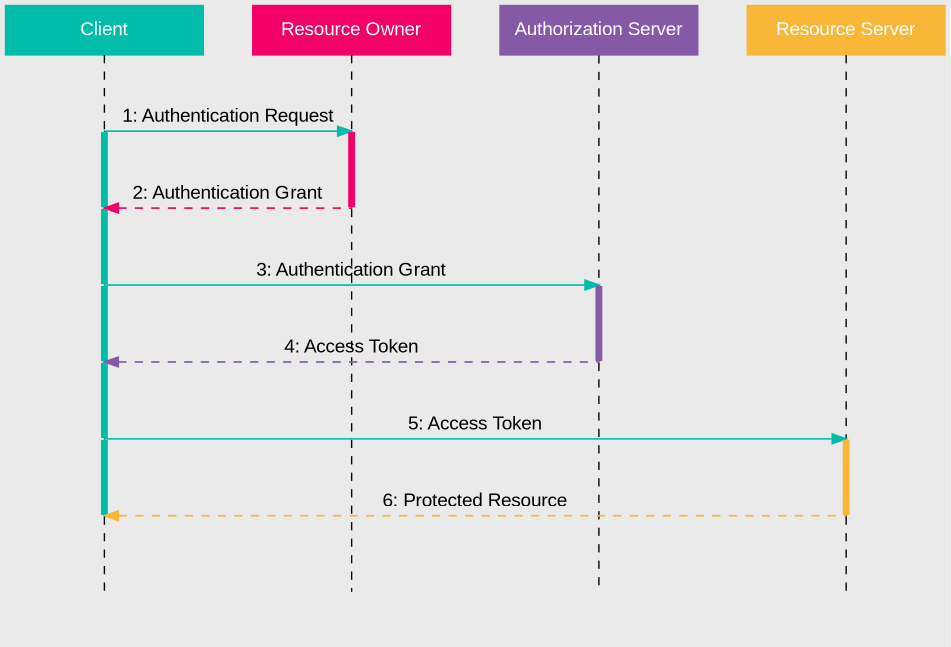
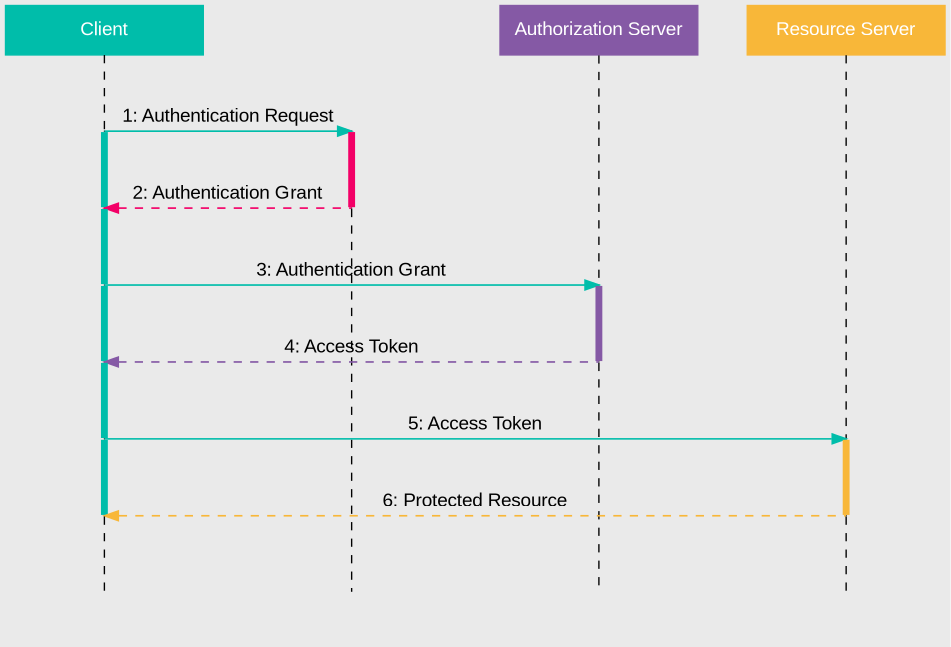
(352, 30) -> none
